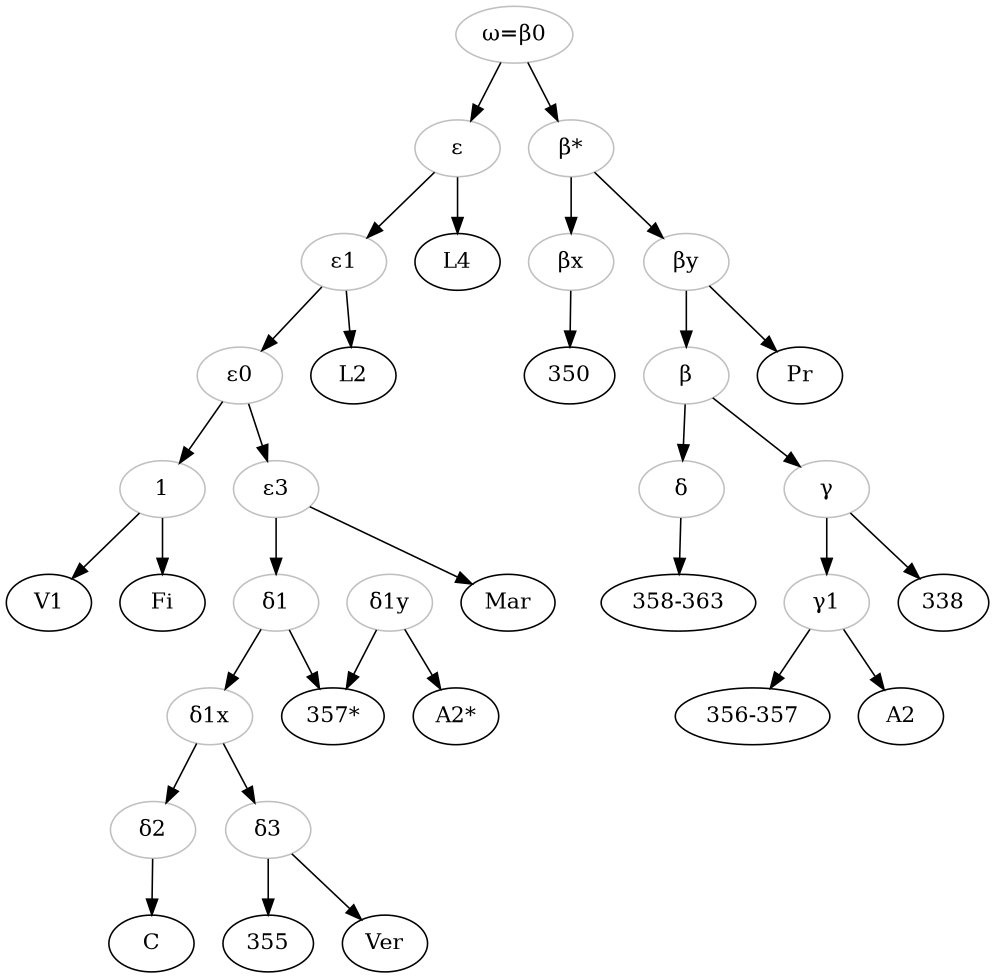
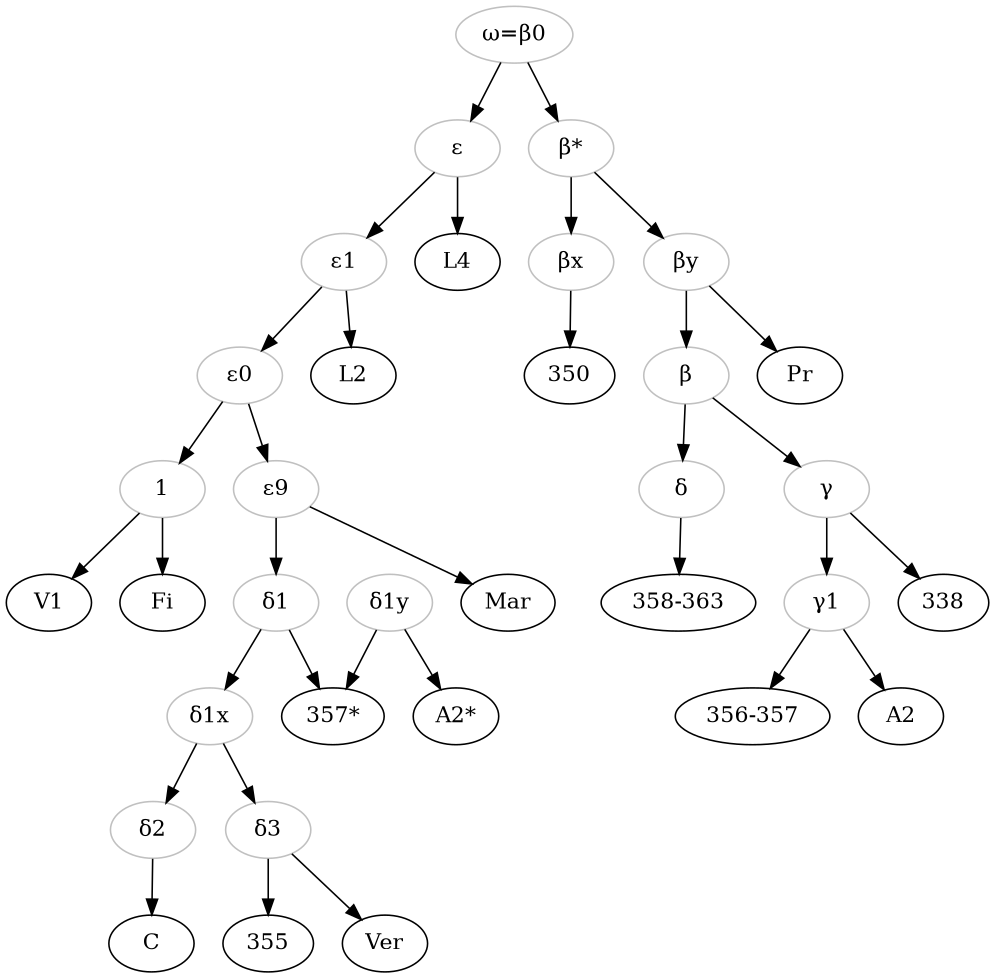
(276, 489) -> (276, 489)
